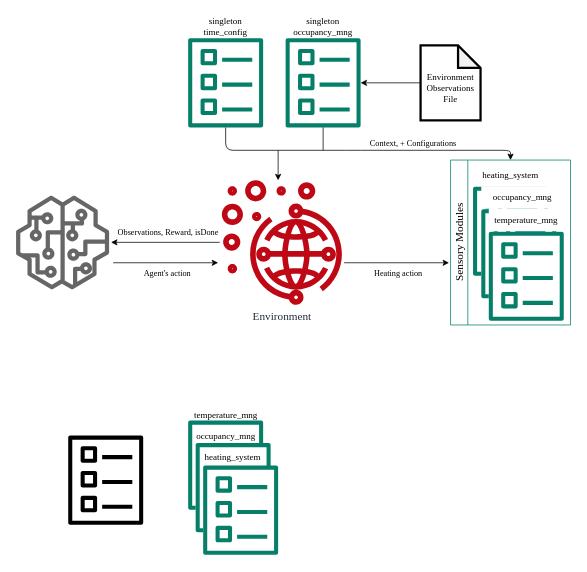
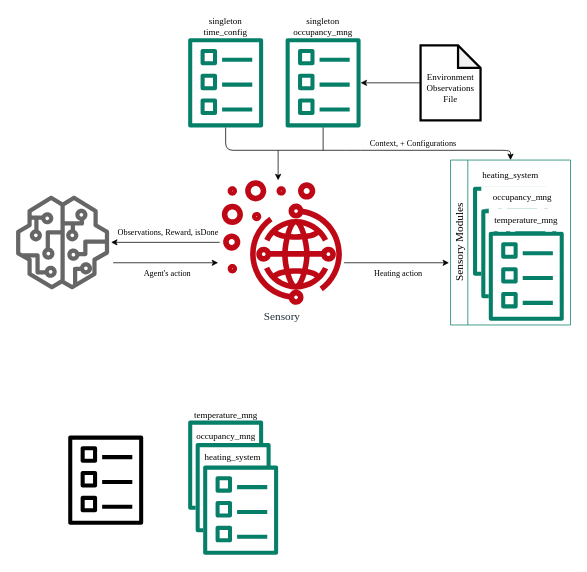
(282, 317) -> (282, 317)
